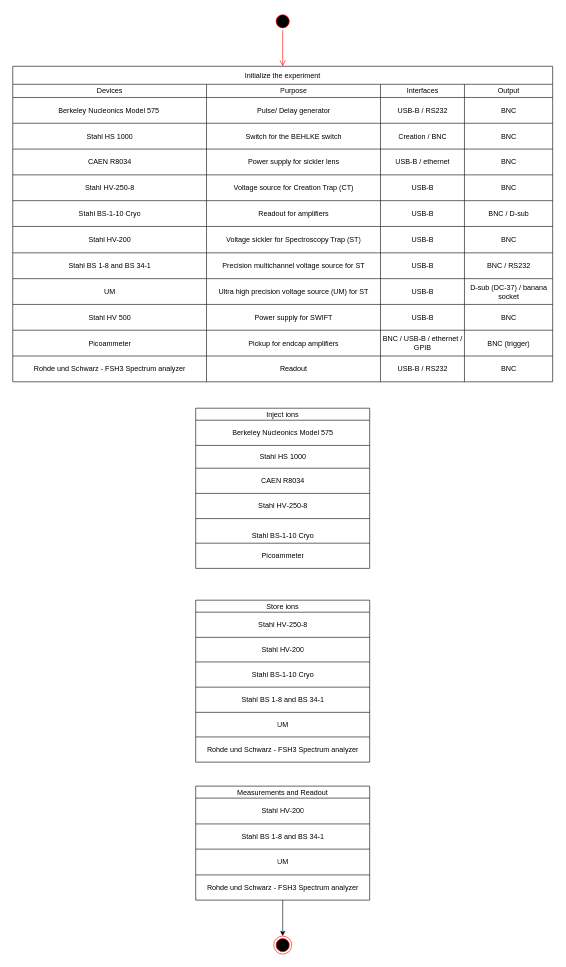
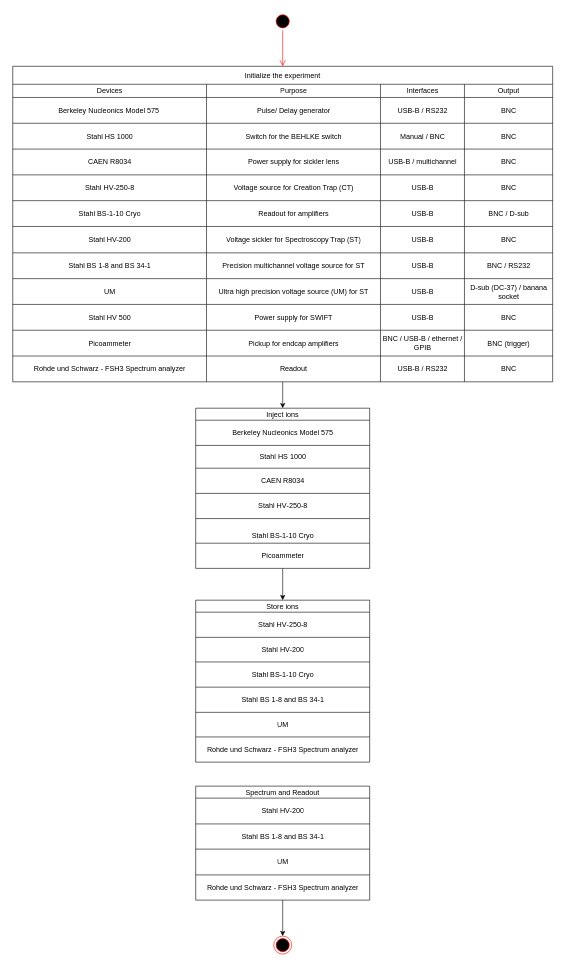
(423, 137) -> (423, 137)
(423, 162) -> (423, 162)
none -> (283, 402)
none -> (283, 594)
(282, 793) -> (282, 793)
